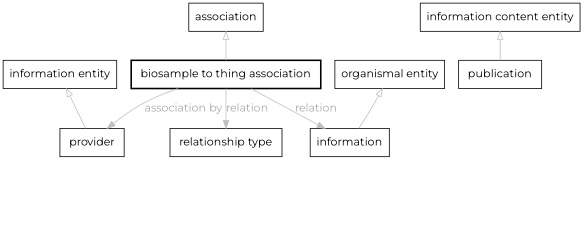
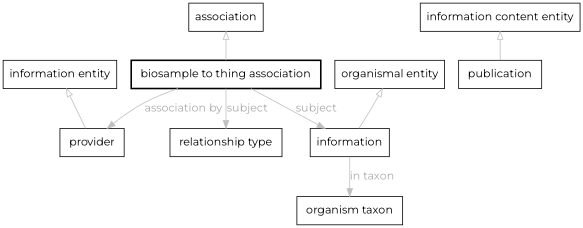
(248, 108) -> (248, 108)
(316, 108) -> (316, 108)
none -> (350, 211)
